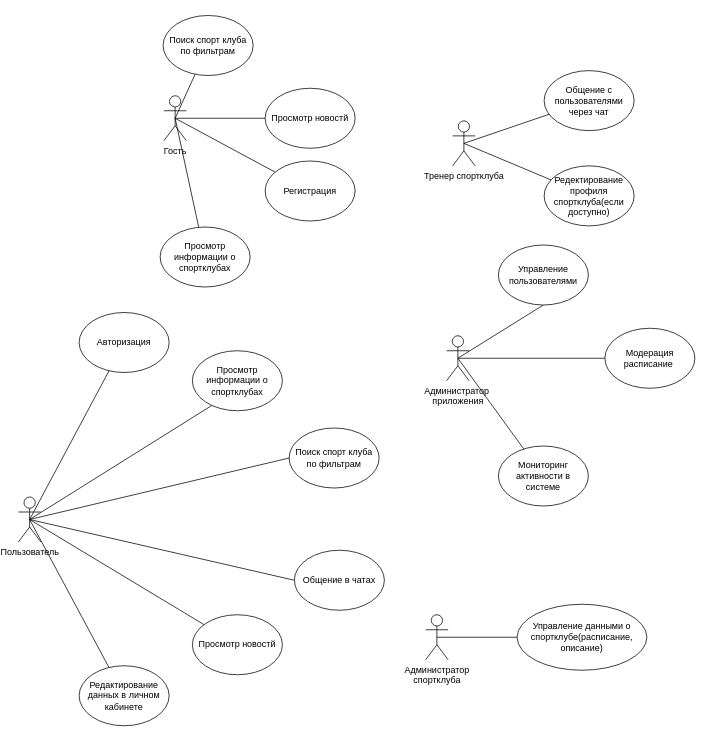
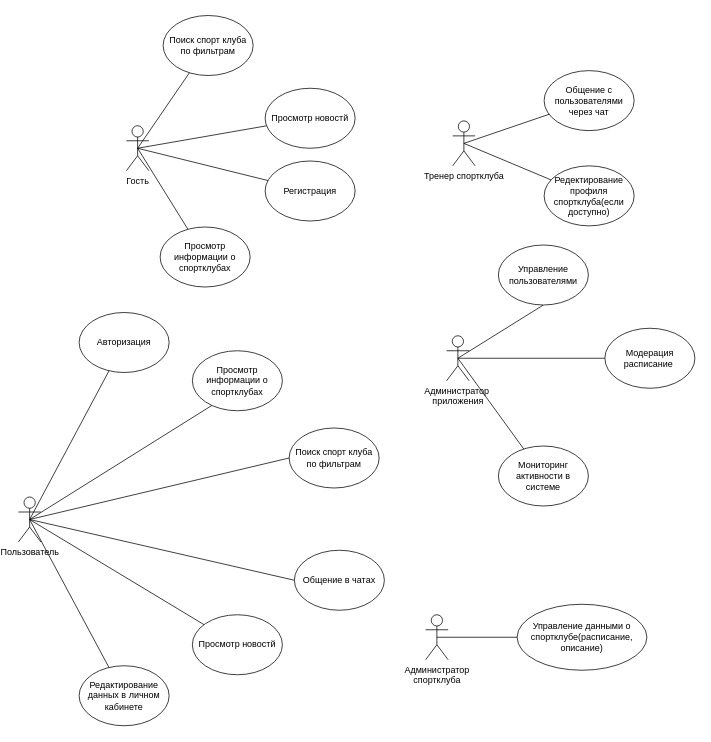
(175, 118) -> (138, 148)
